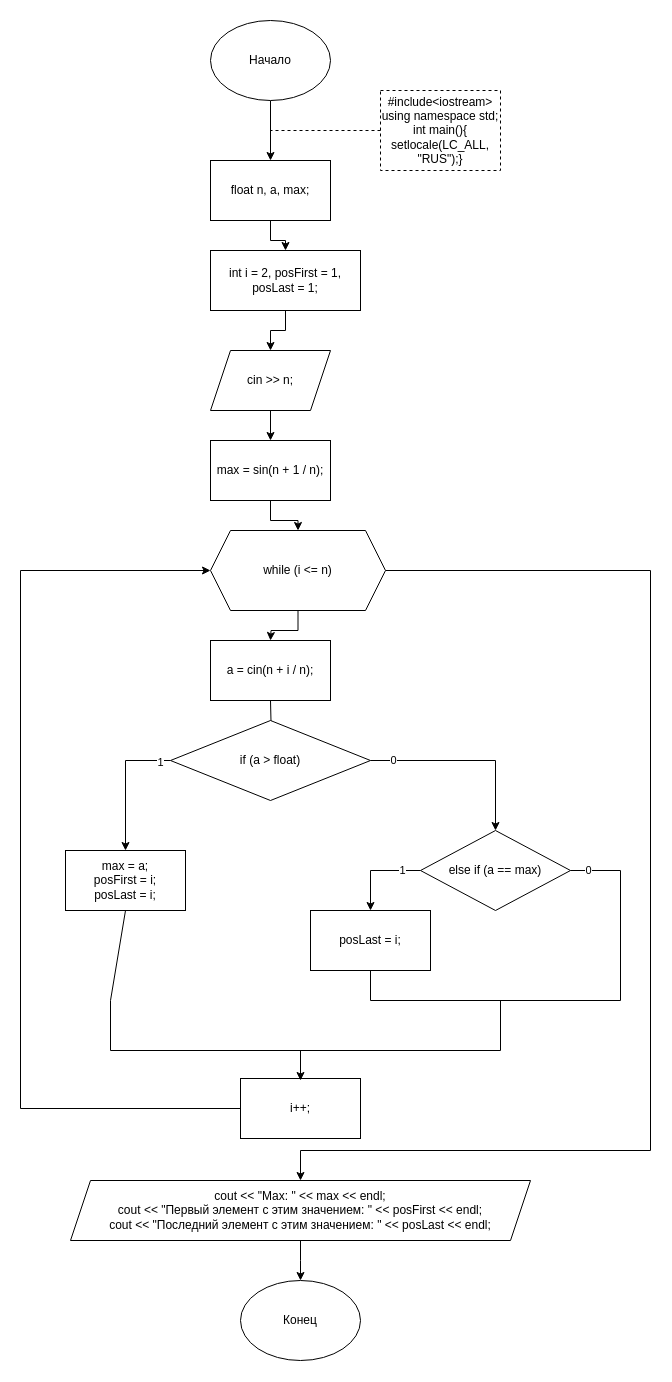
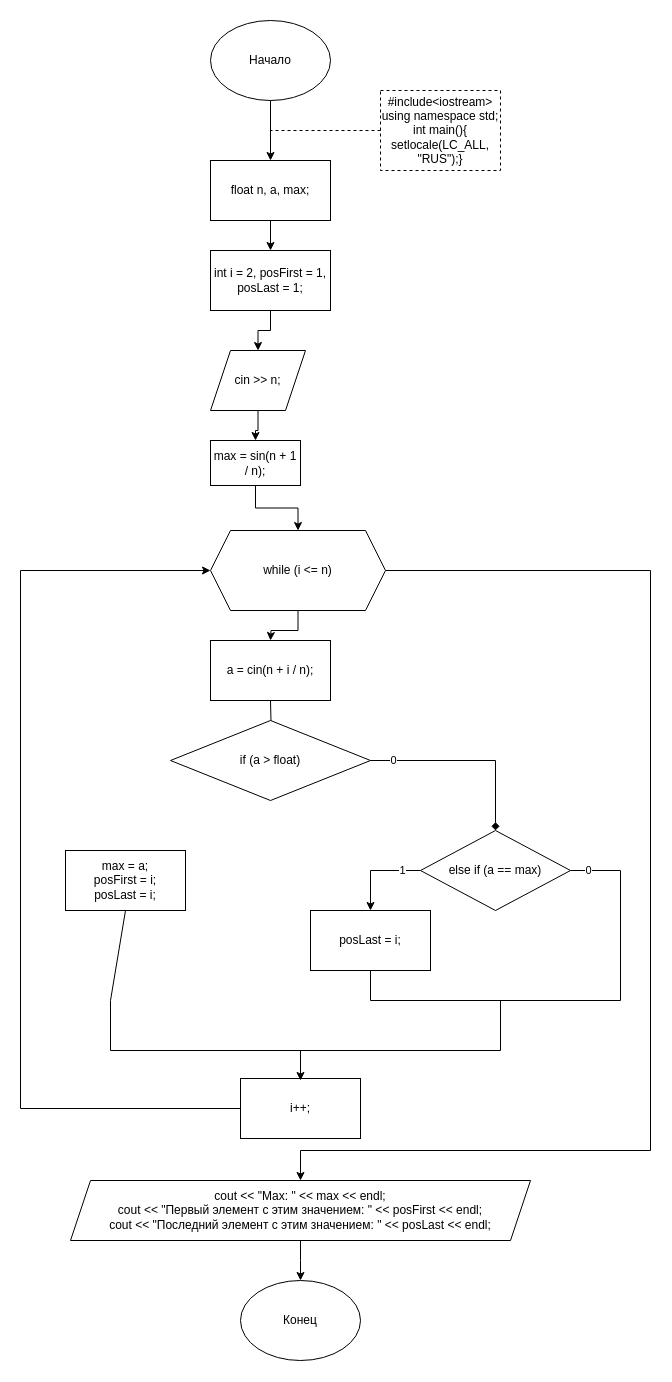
(286, 281) -> (271, 281)
(271, 381) -> (258, 381)
(271, 471) -> (256, 463)
(126, 780) -> none
(496, 822) -> (496, 821)
